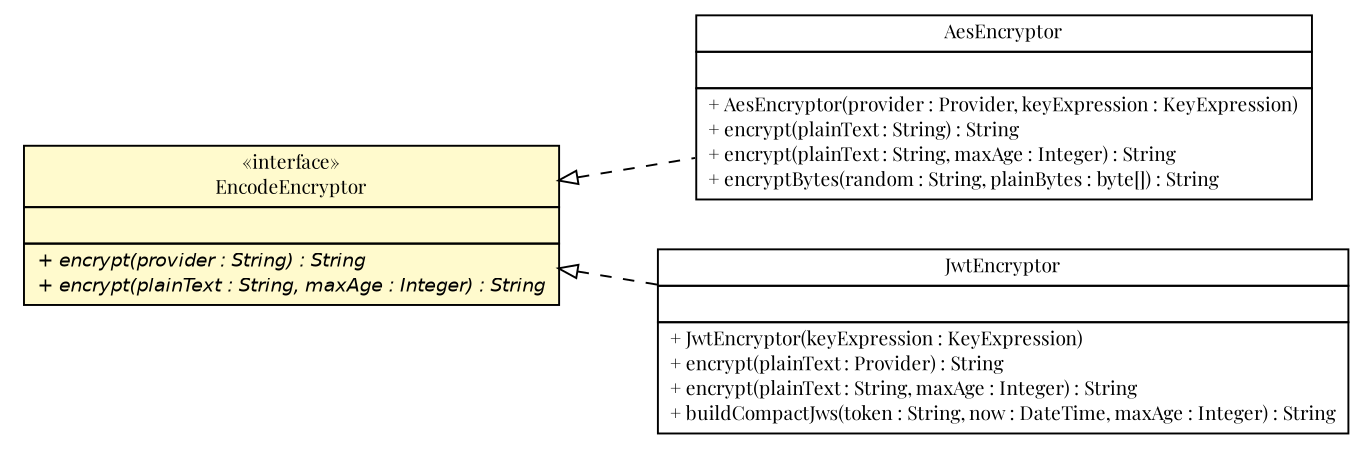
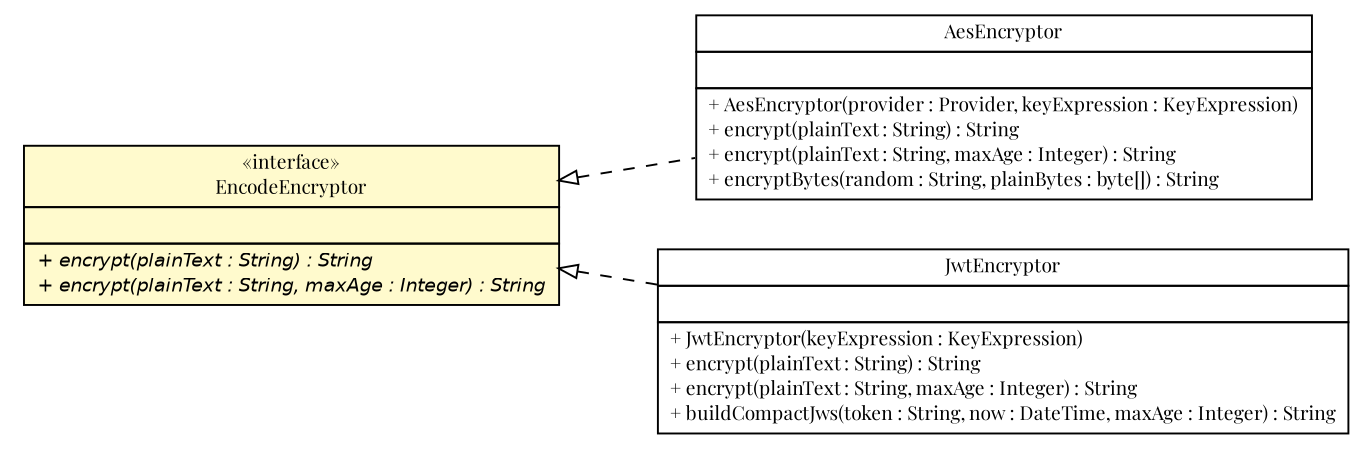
(202, 261) -> (205, 261)
(837, 364) -> (826, 364)
